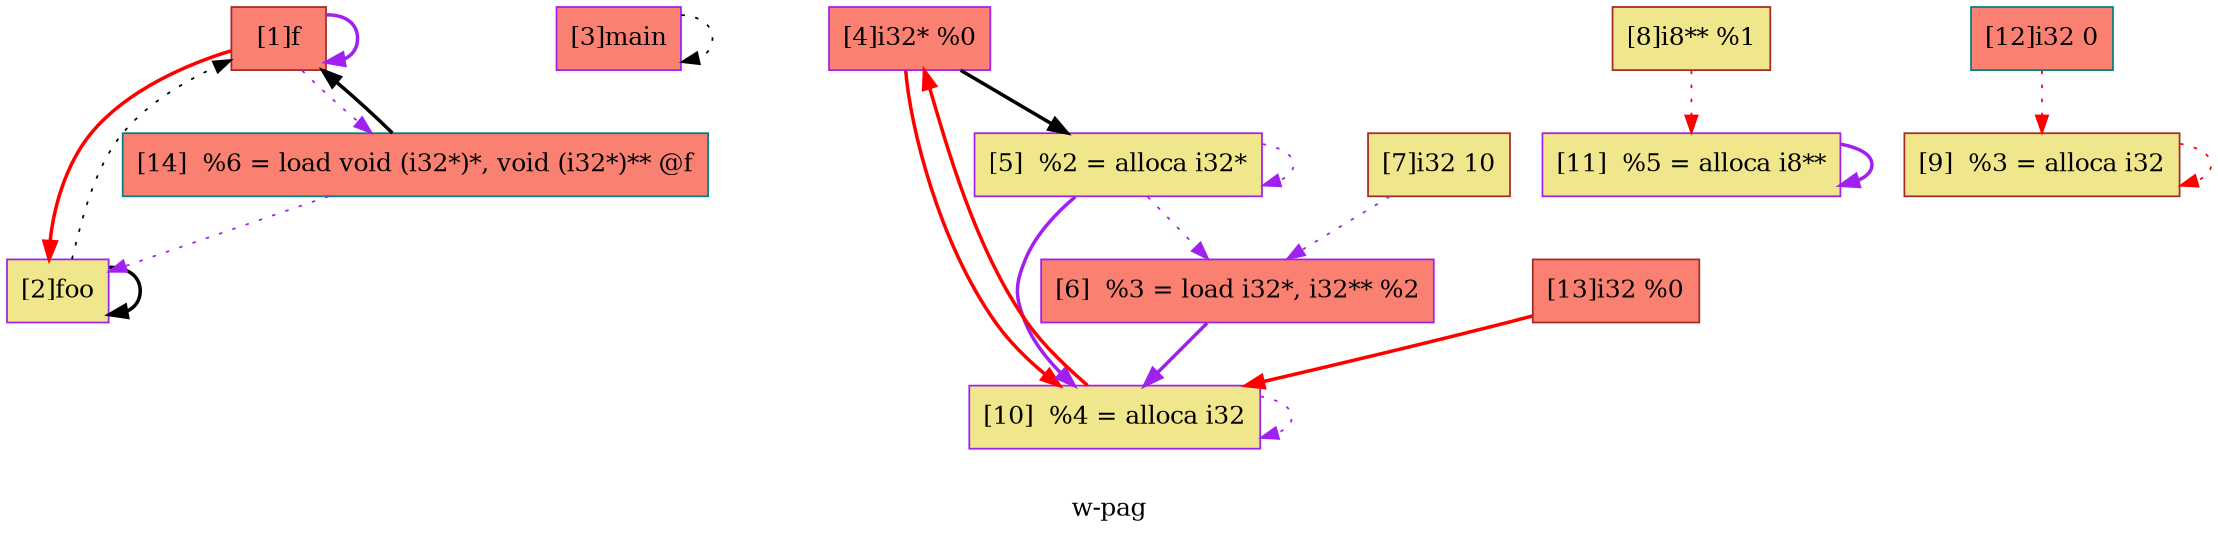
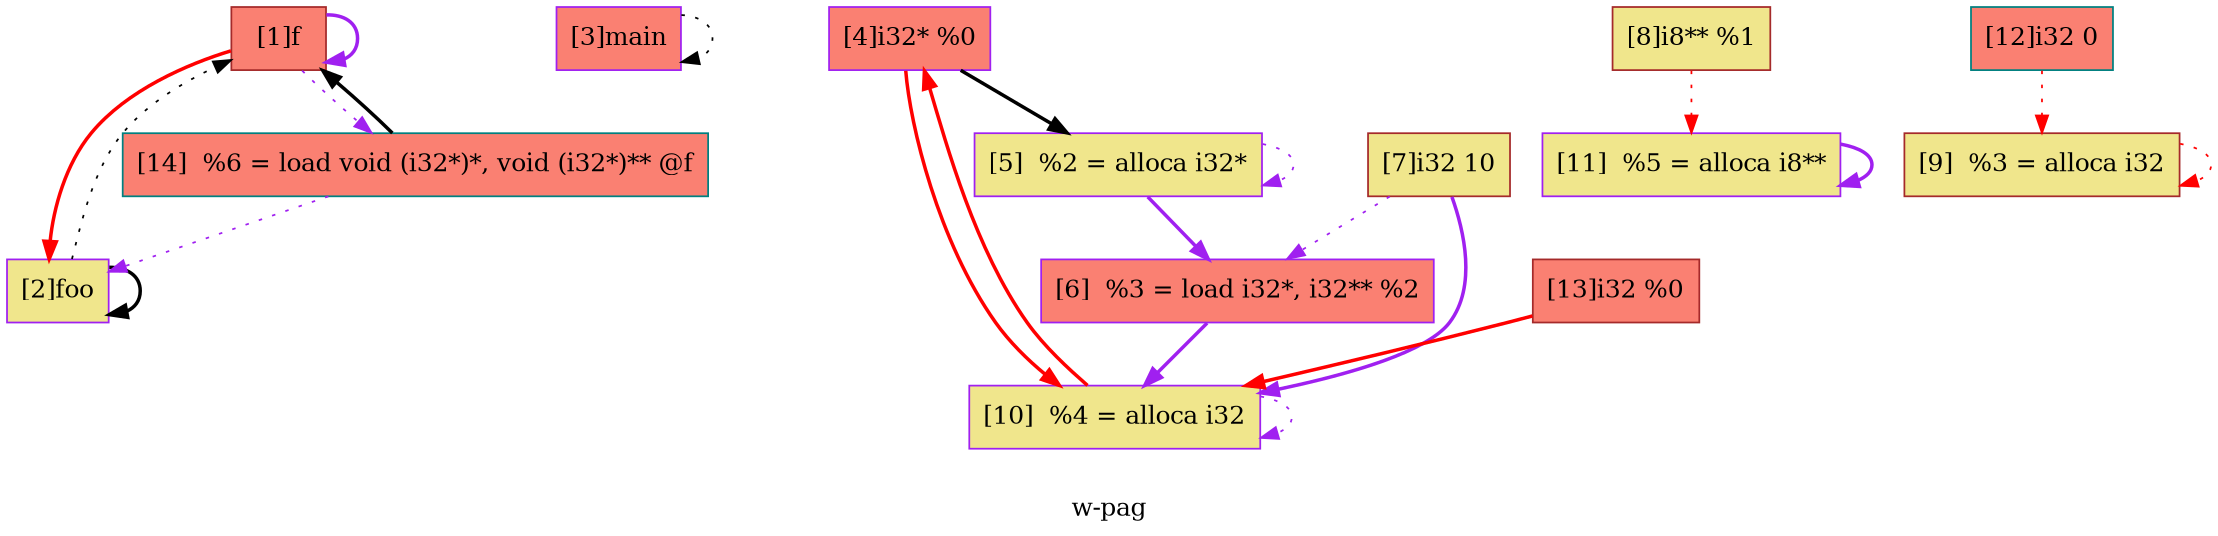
(1172, 222) -> (1172, 222)
(1018, 282) -> (1447, 326)
